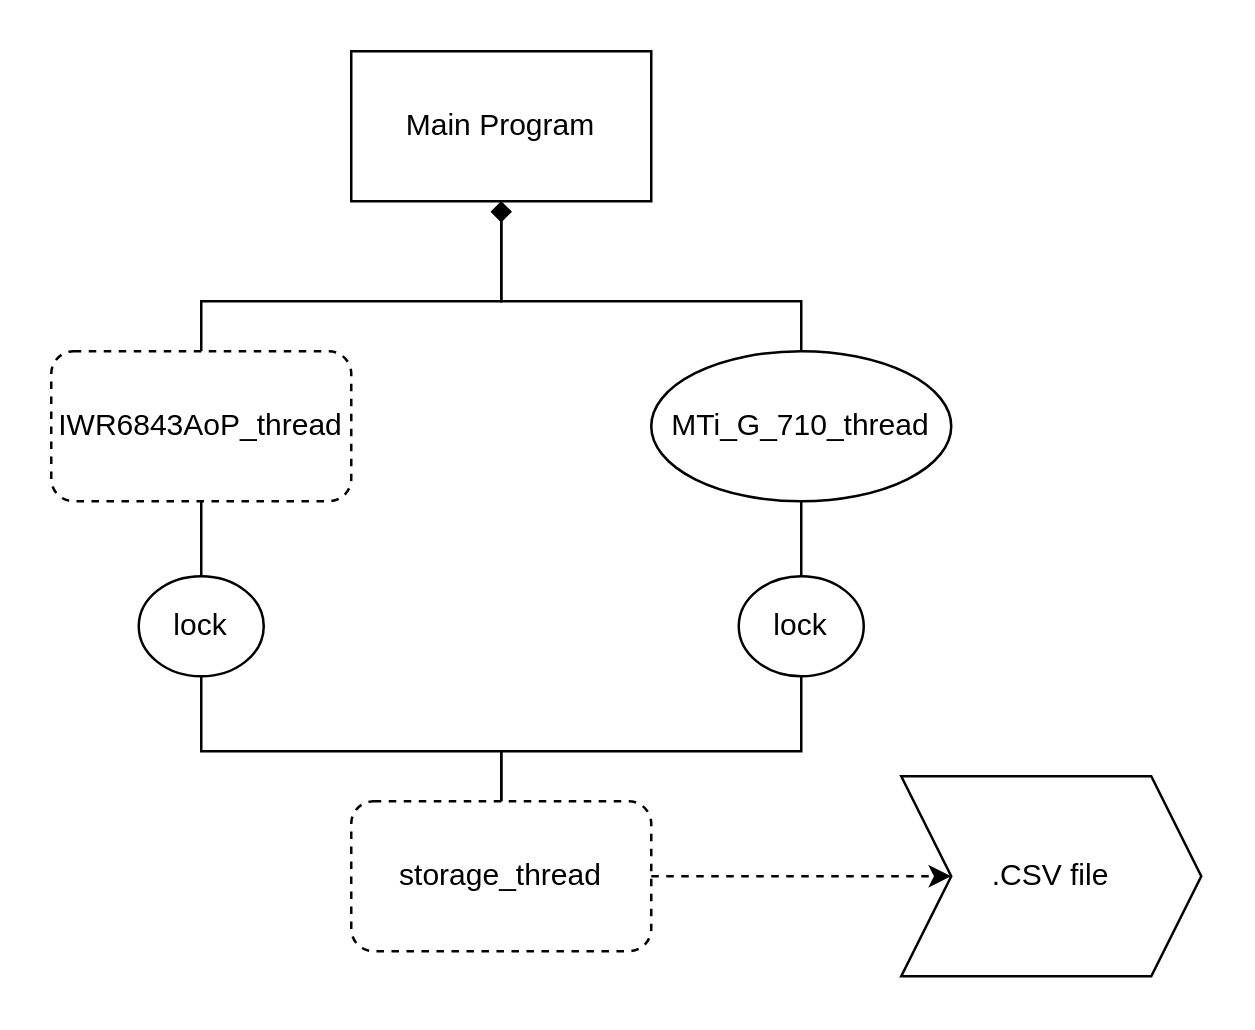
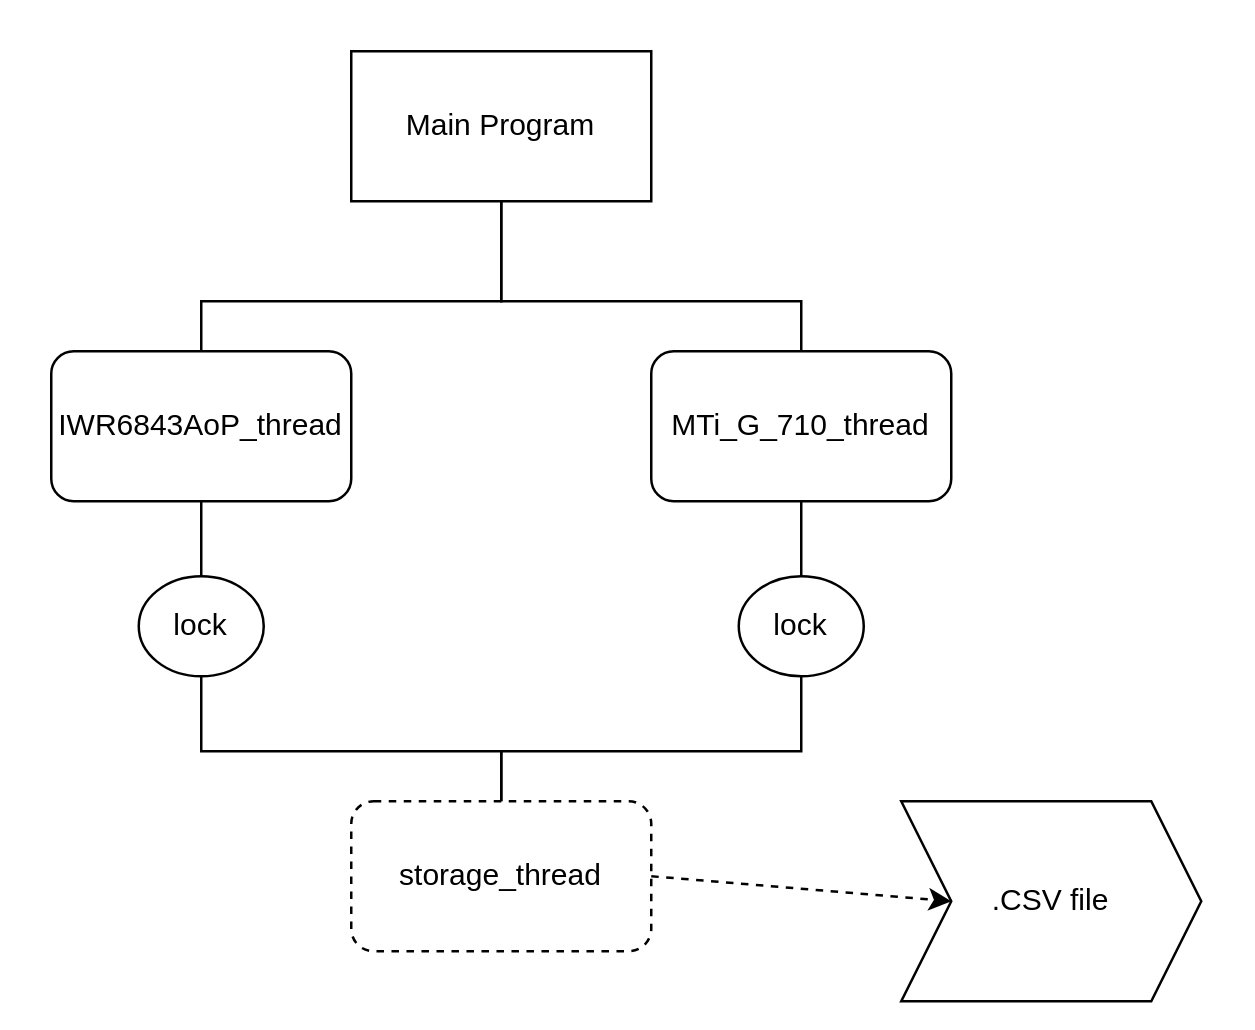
(201, 350) -> (201, 350)
(801, 351) -> (801, 351)
(201, 426) -> (201, 426)
(801, 426) -> (801, 426)
(1051, 876) -> (1051, 901)
